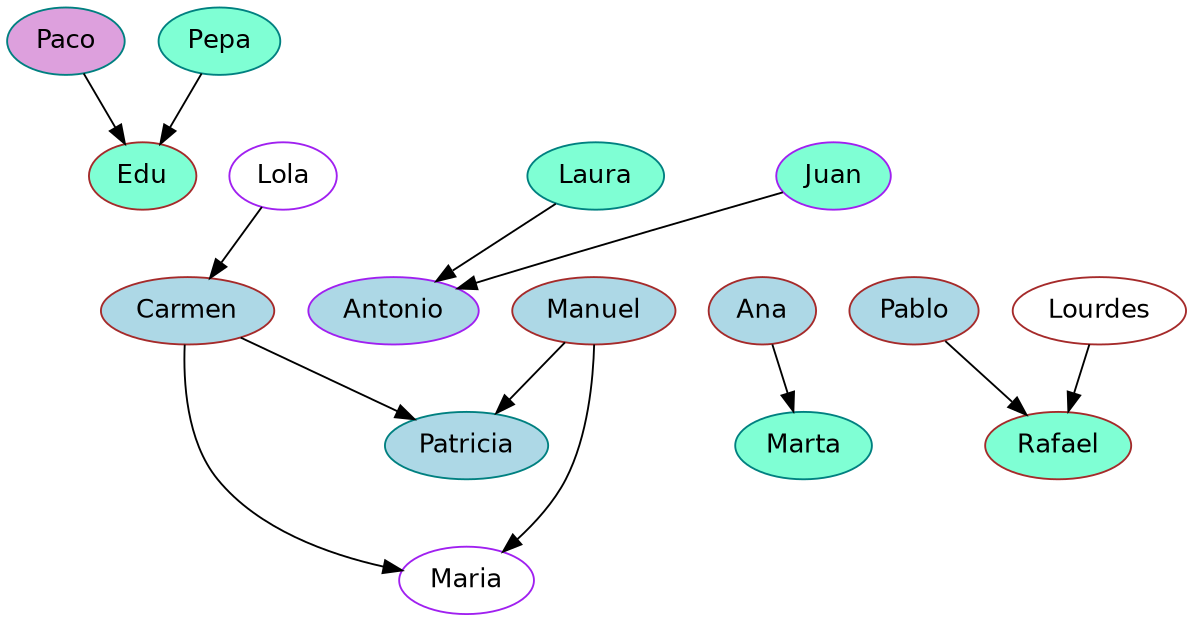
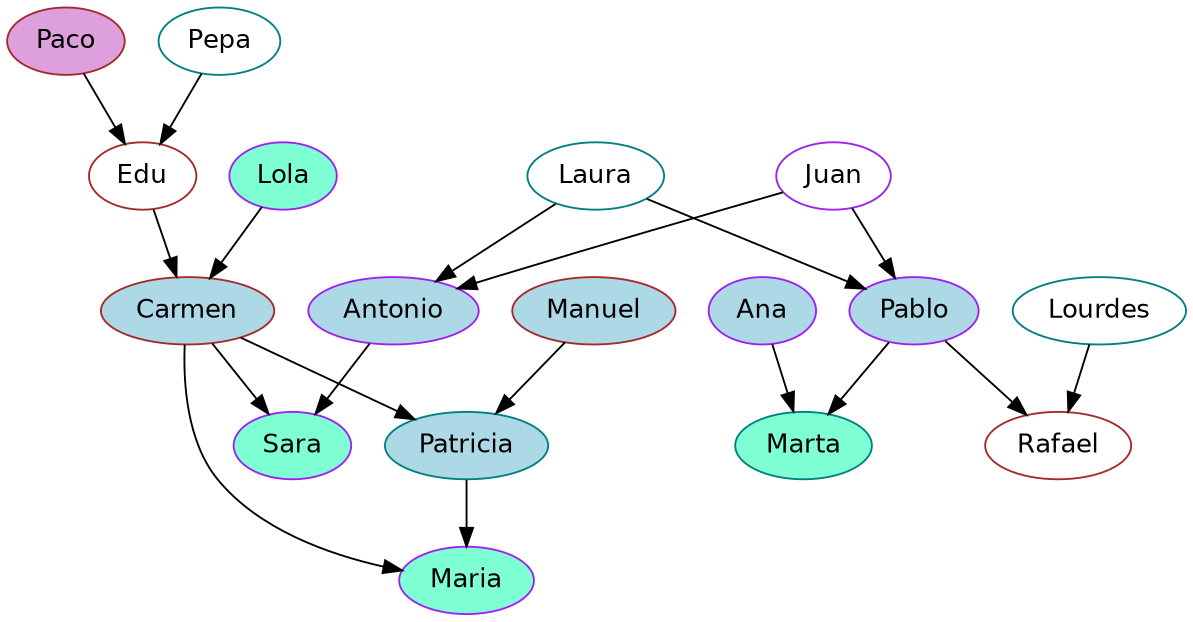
(66, 41) -> (66, 41)
(219, 41) -> (219, 41)
(143, 176) -> (143, 176)
(283, 176) -> (283, 176)
(596, 176) -> (596, 176)
(834, 176) -> (834, 176)
none -> (162, 234)
none -> (869, 235)
none -> (747, 240)
(762, 311) -> (762, 311)
(914, 311) -> (914, 311)
(1099, 311) -> (1099, 311)
none -> (865, 371)
none -> (292, 446)
(1058, 446) -> (1058, 446)
(577, 451) -> (467, 504)
(467, 580) -> (467, 580)
